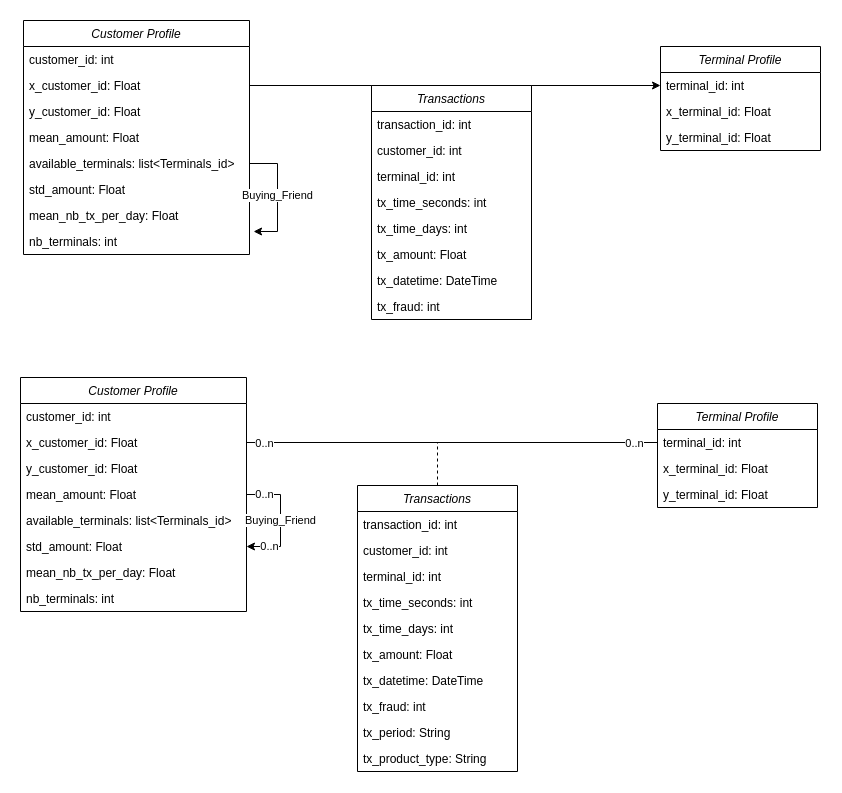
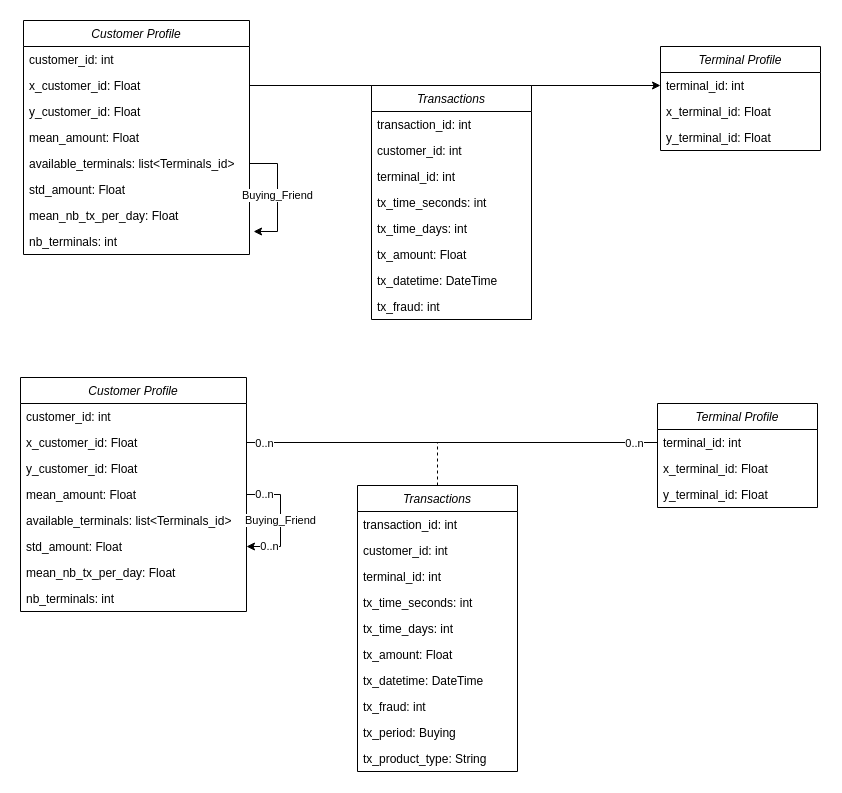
(414, 733) -> (414, 733)
